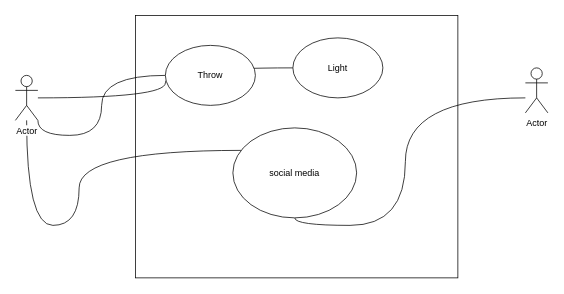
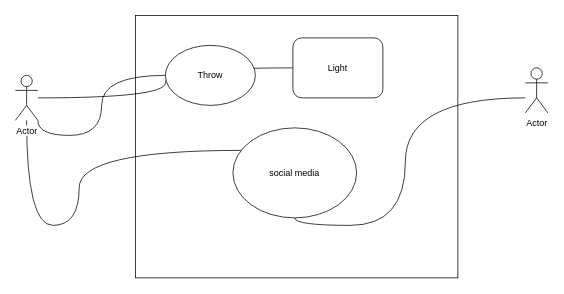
(338, 68) -> (338, 68)
